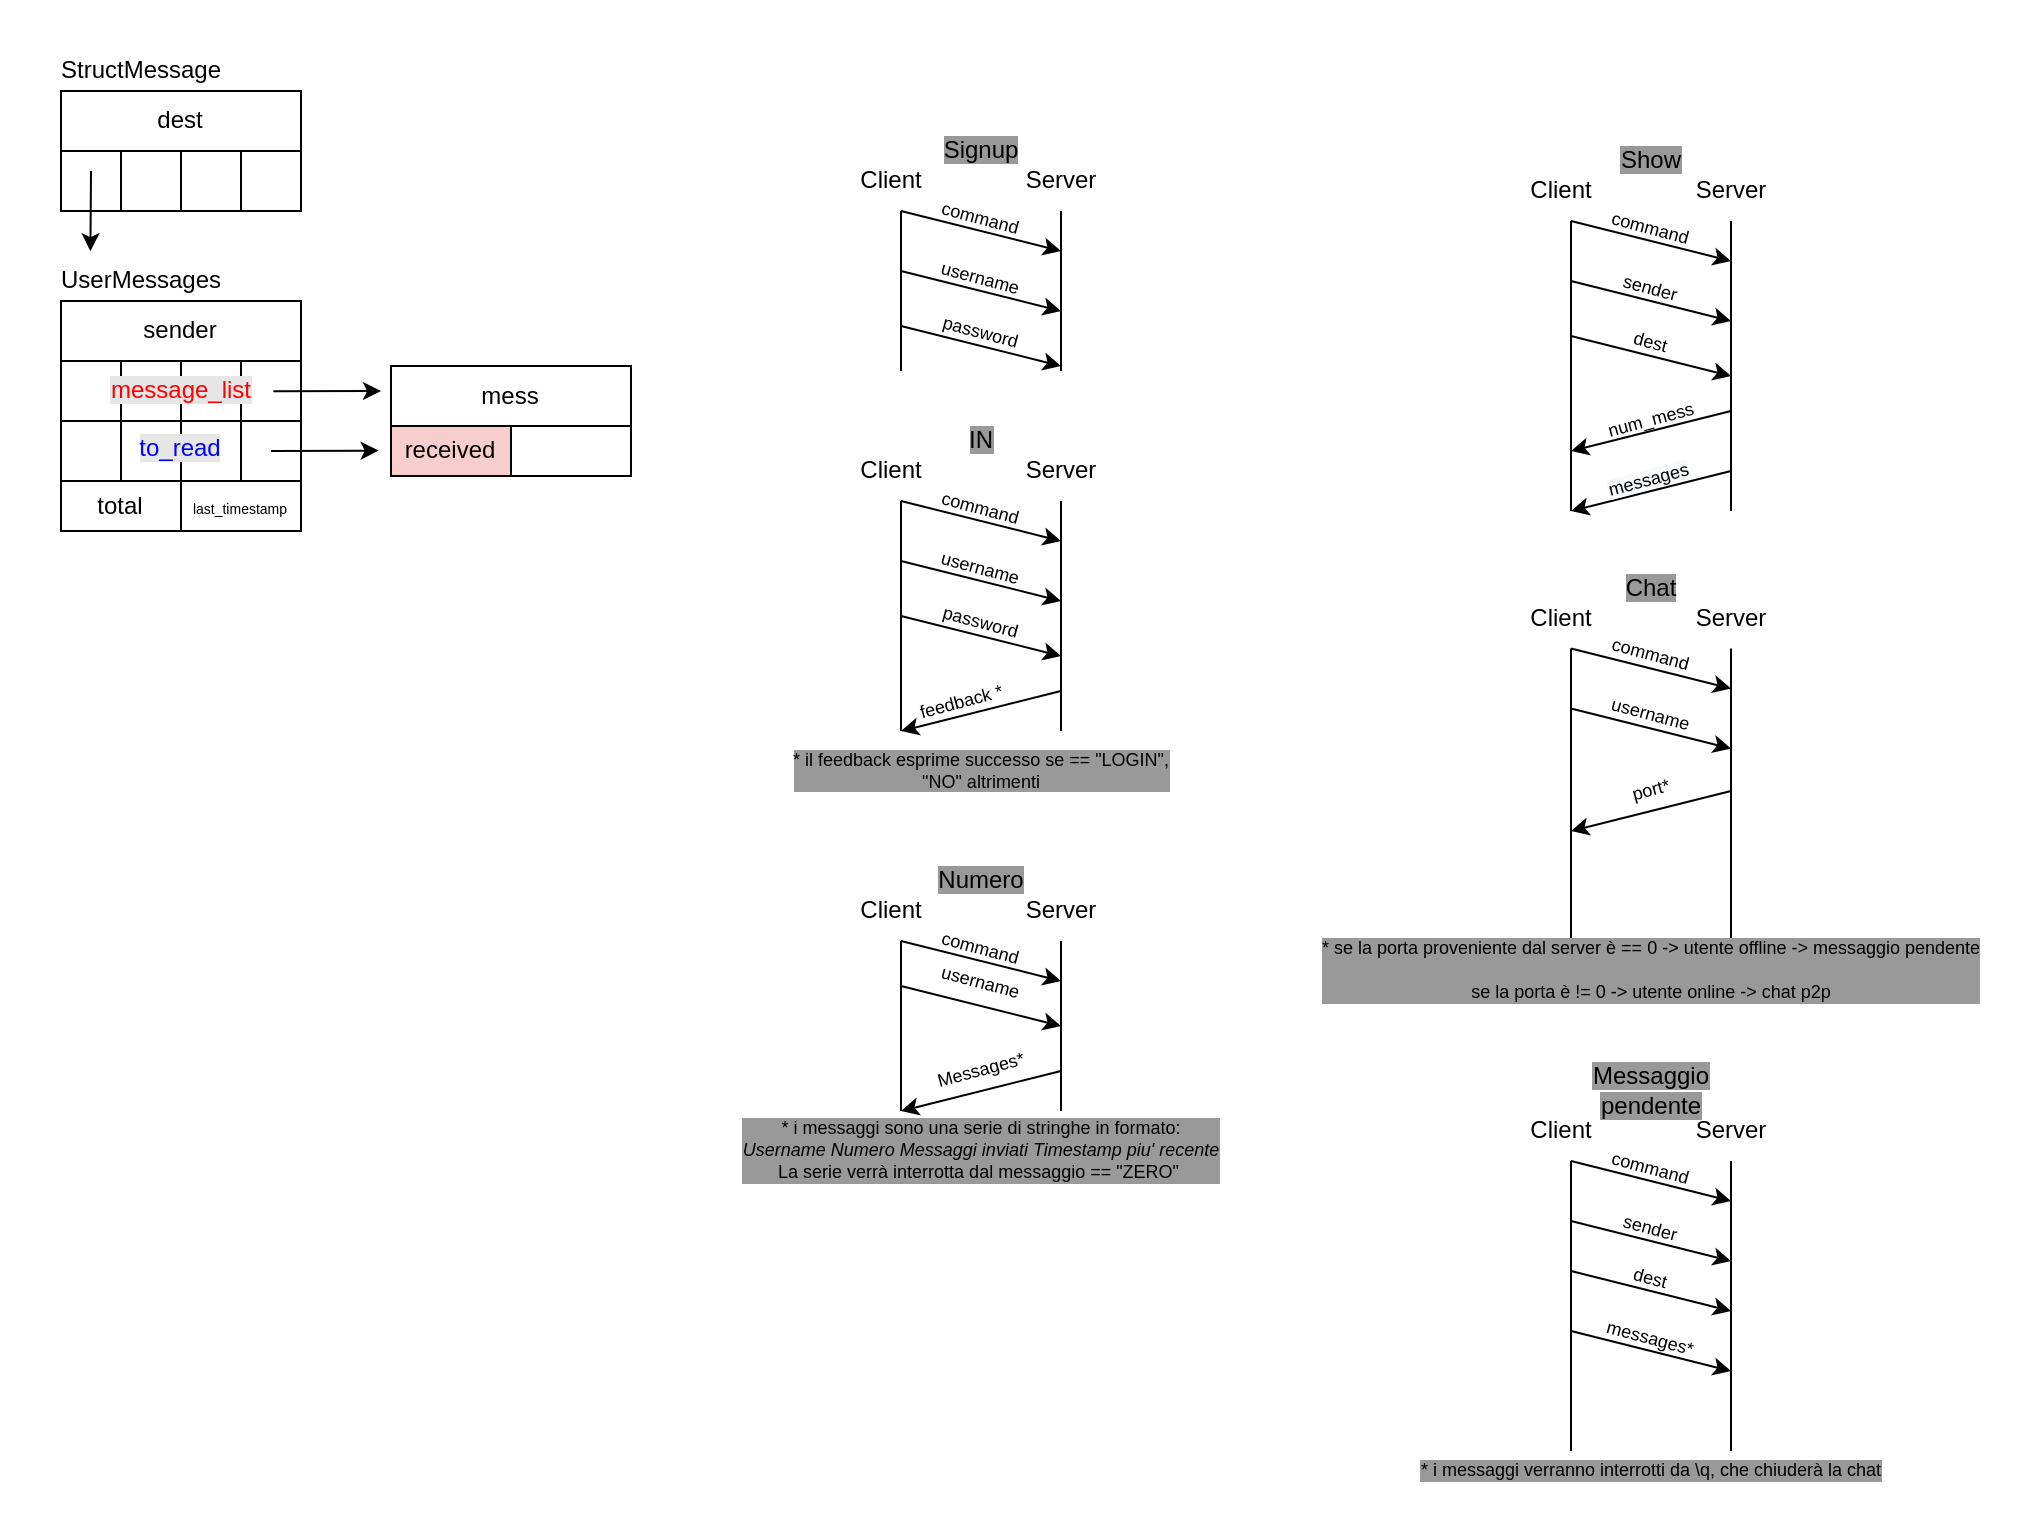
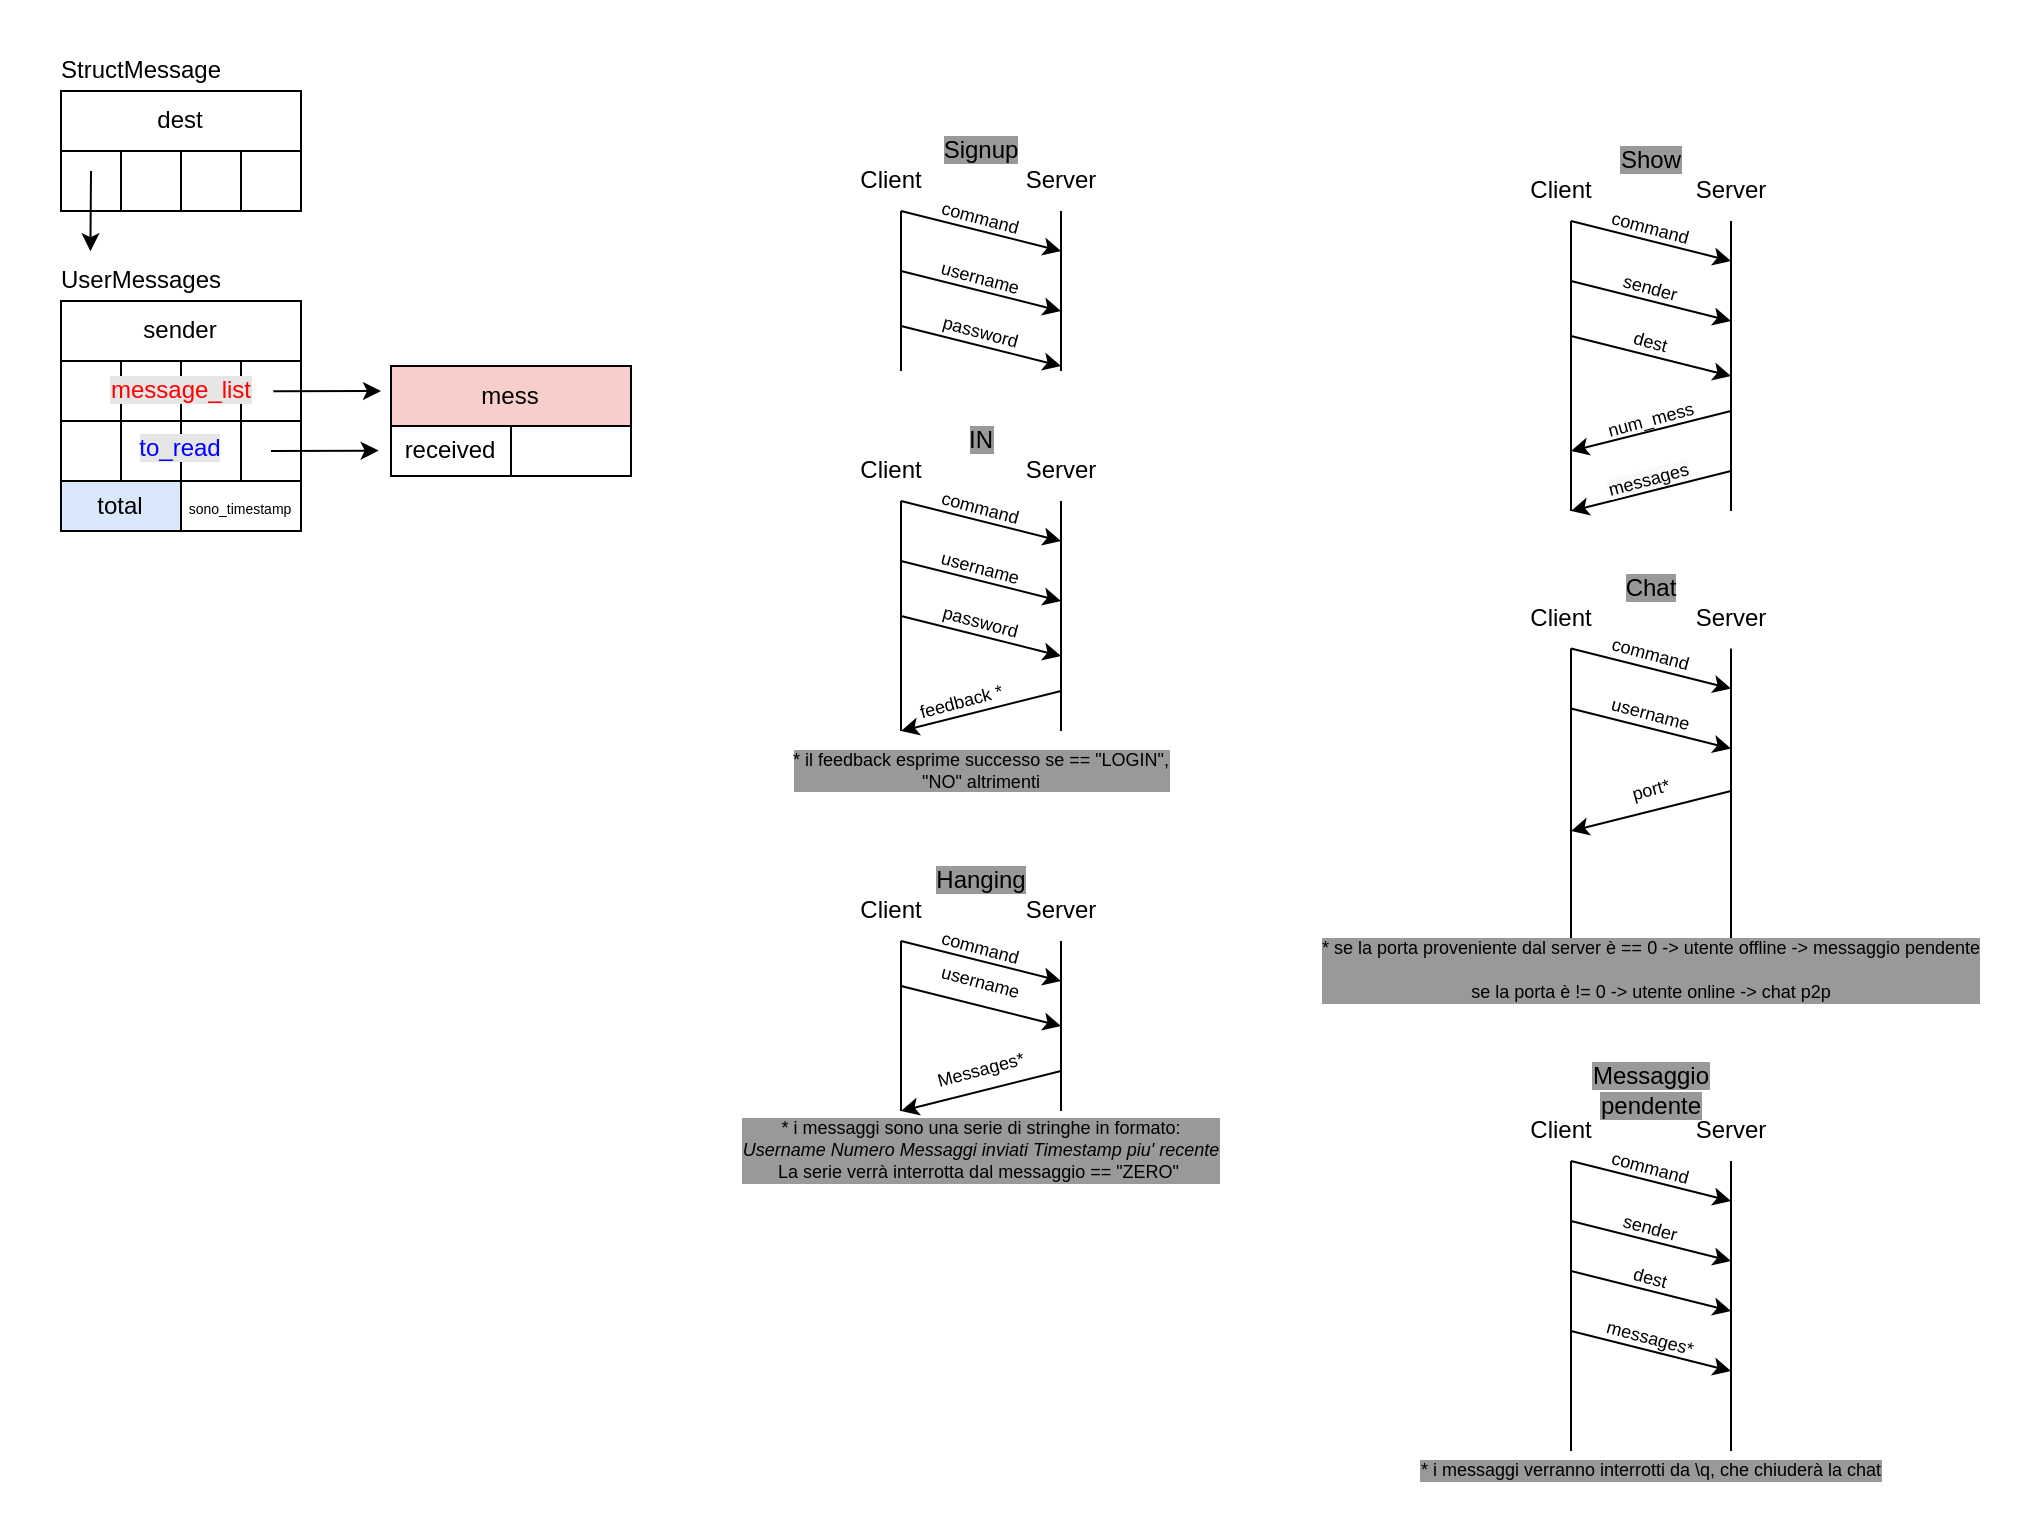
(511, 396) -> (511, 396)
(451, 451) -> (451, 451)
(121, 506) -> (121, 506)
(241, 507) -> (241, 507)
(982, 881) -> (982, 881)
